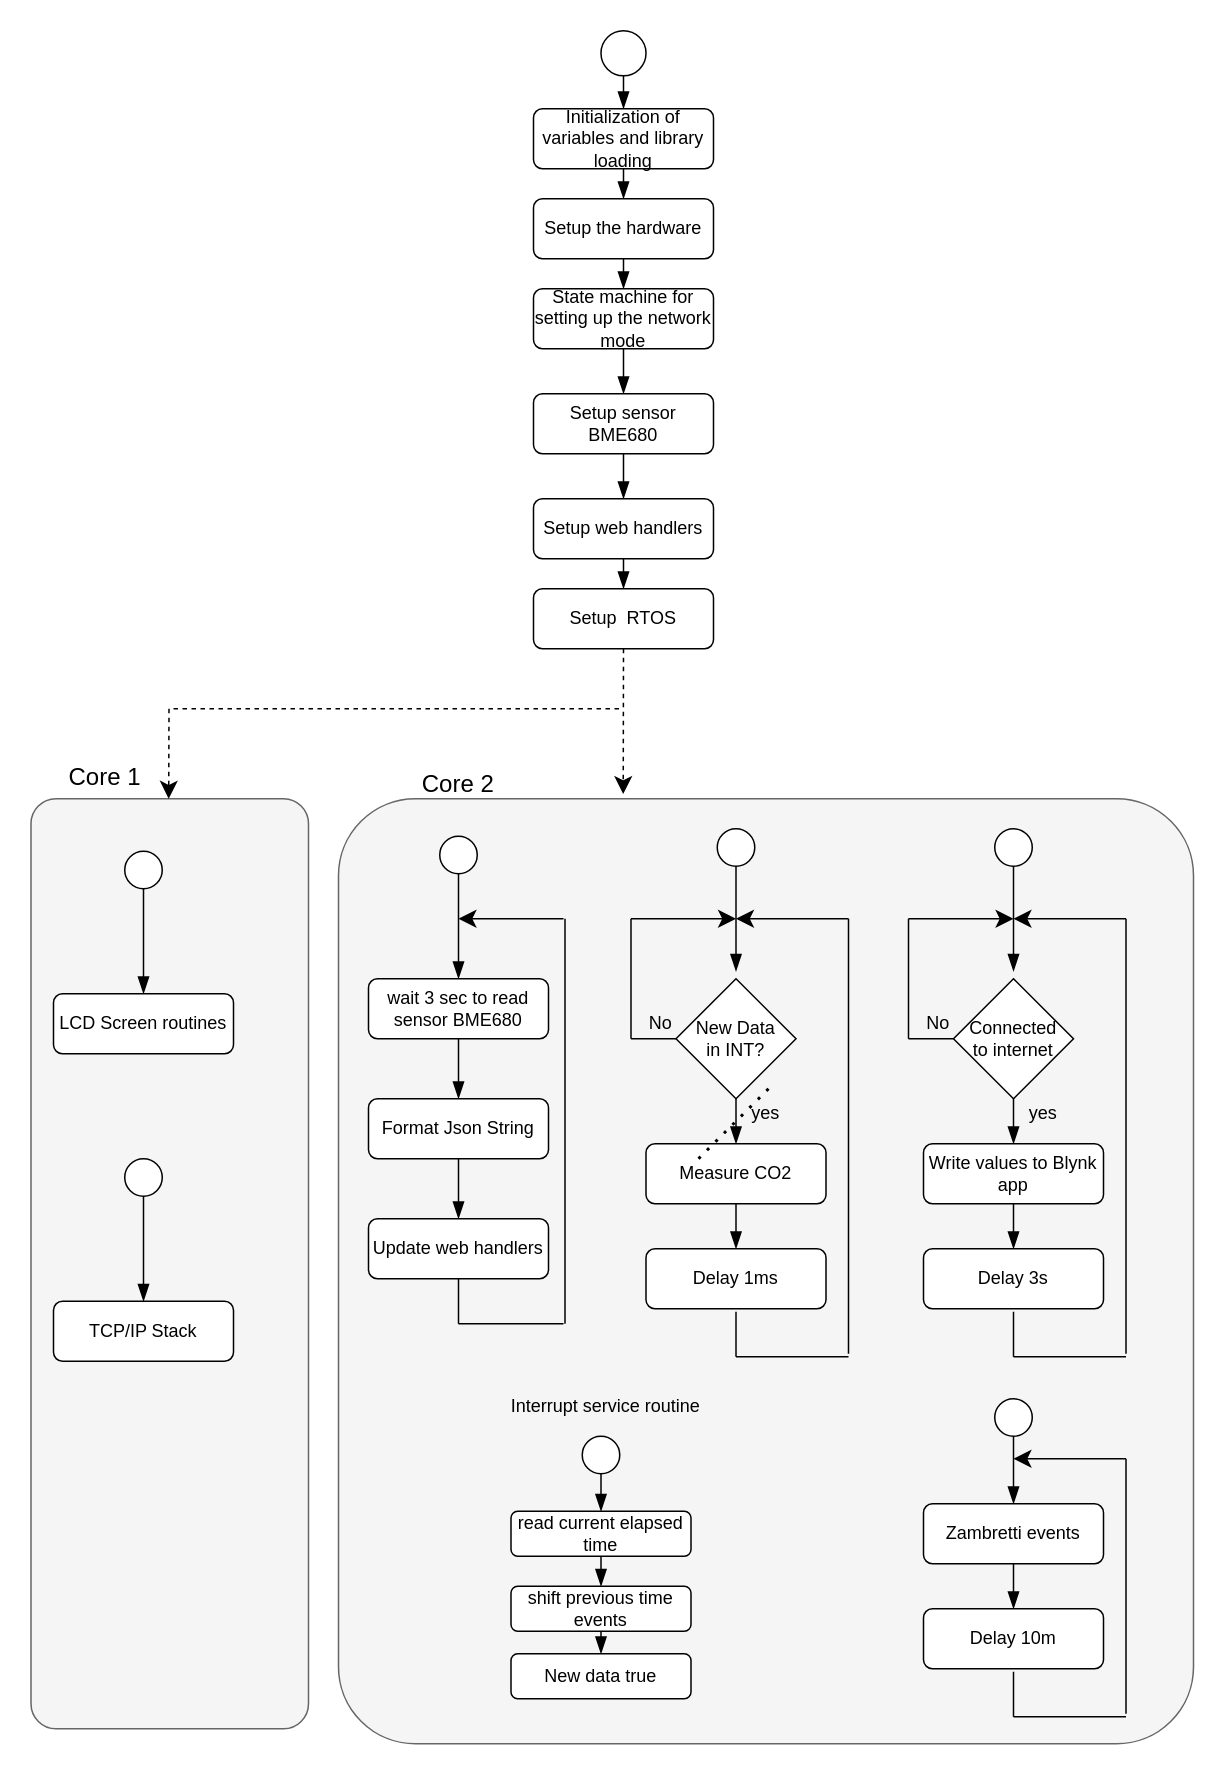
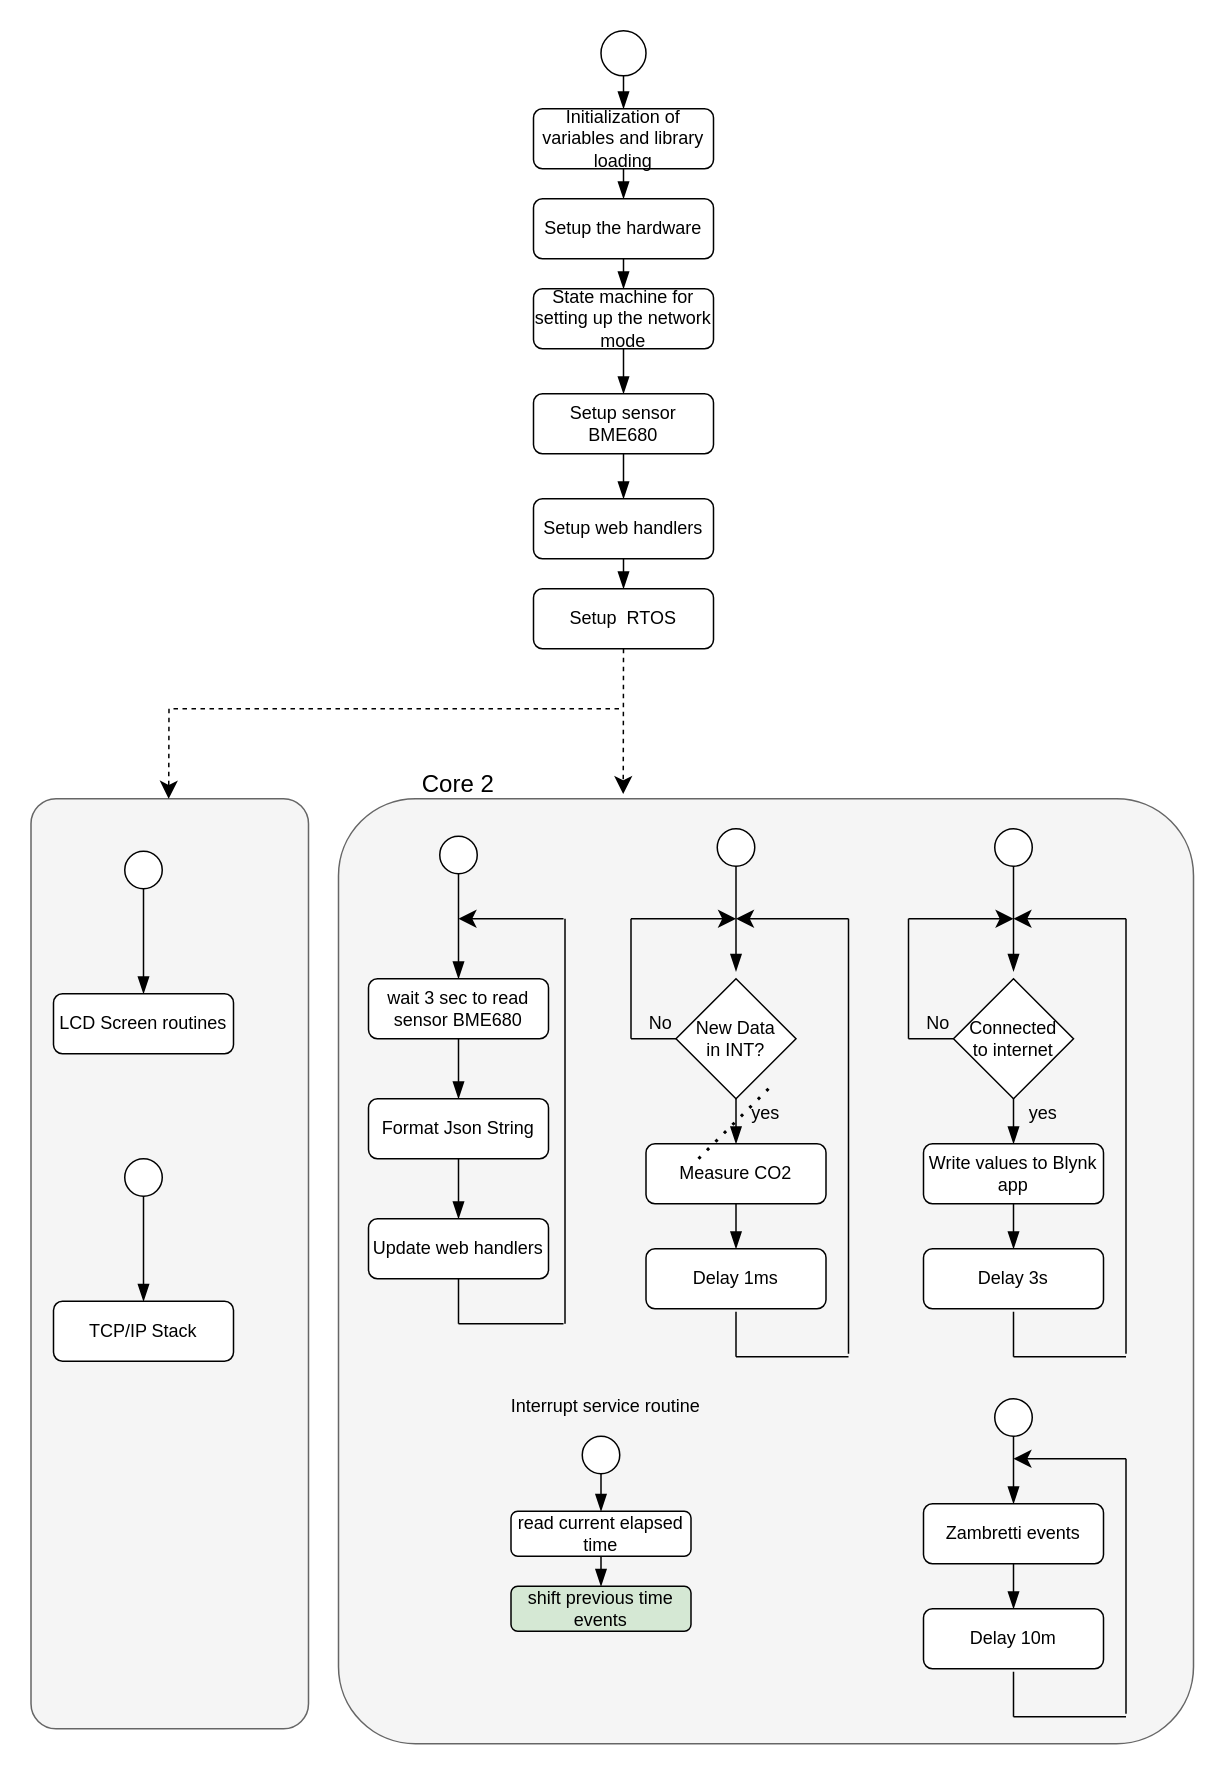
(104, 776) -> none
(601, 1609) -> (601, 1609)
(601, 1632) -> none
(601, 1676) -> none
